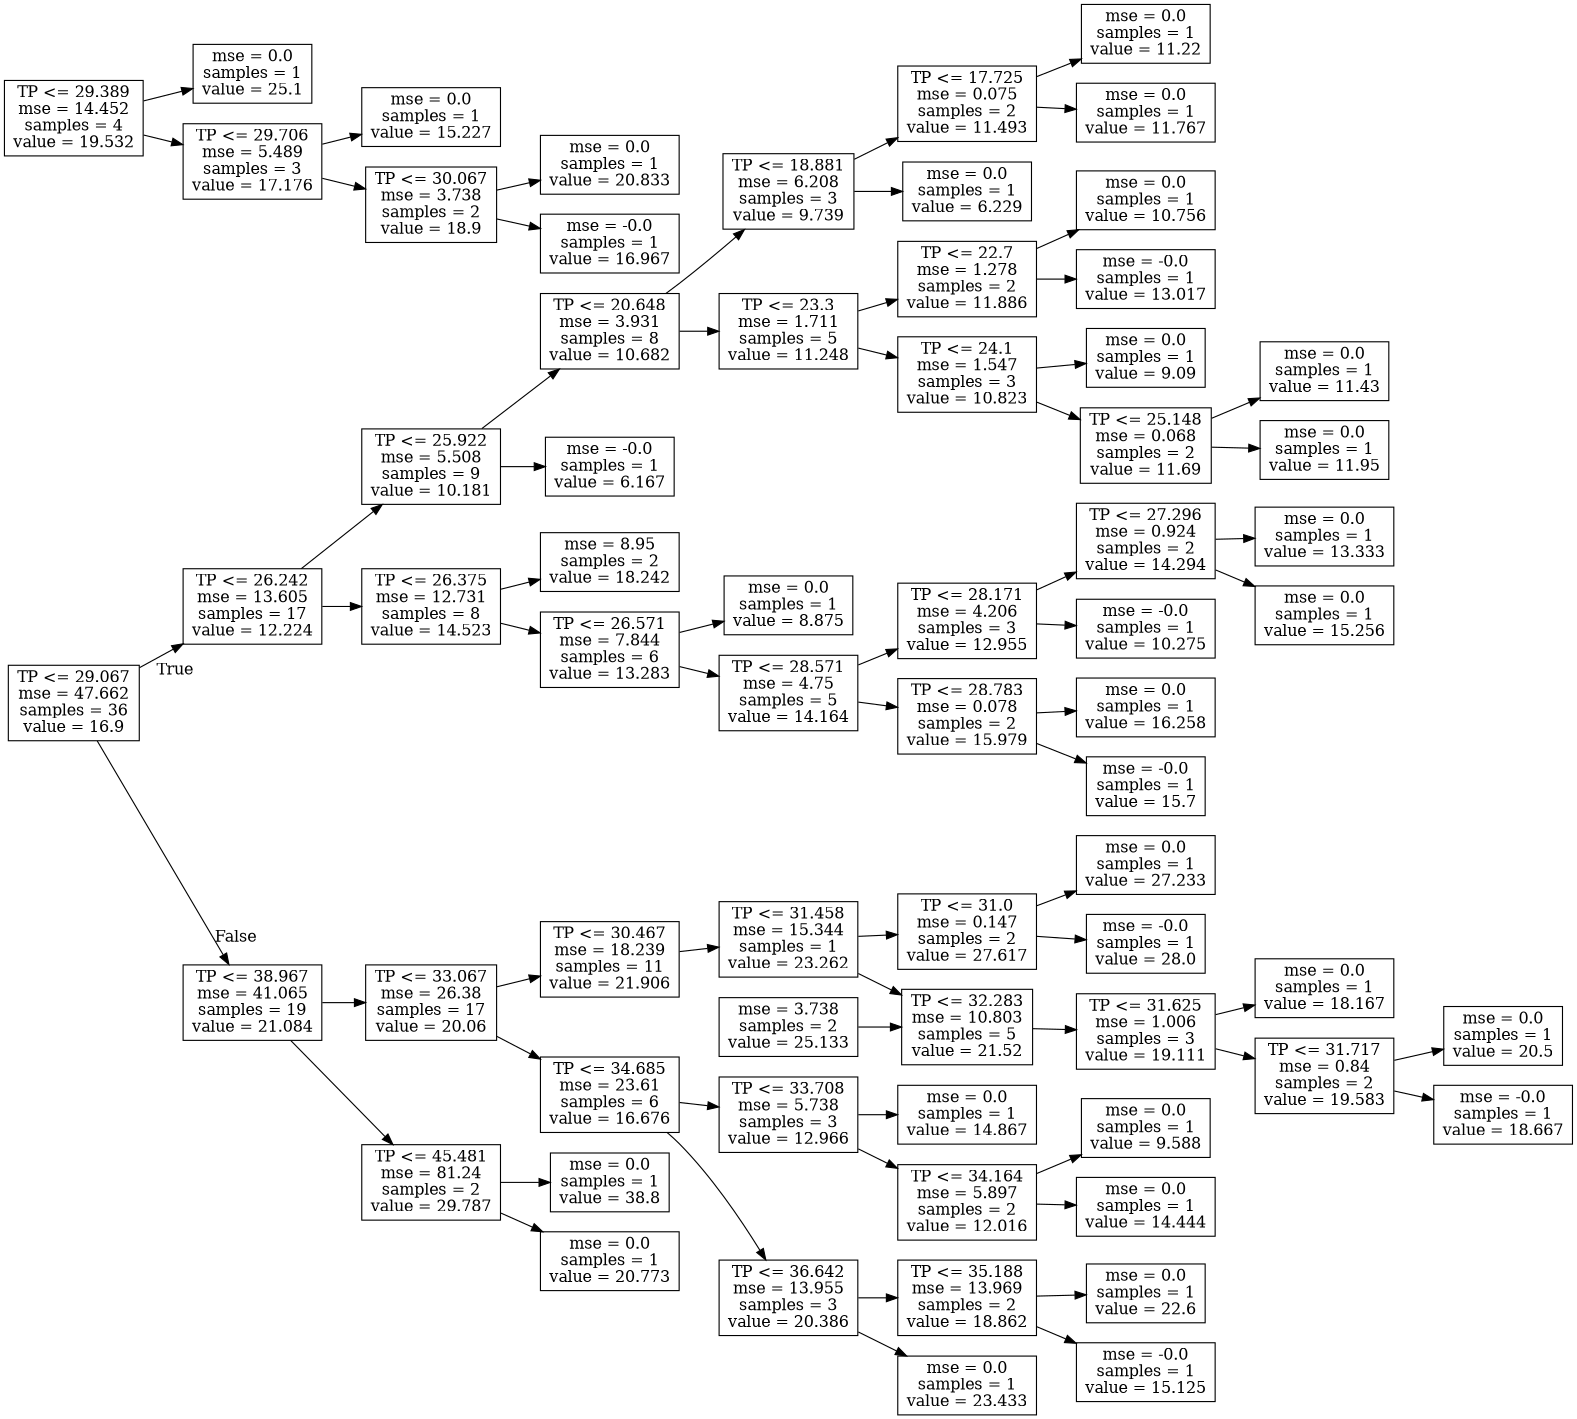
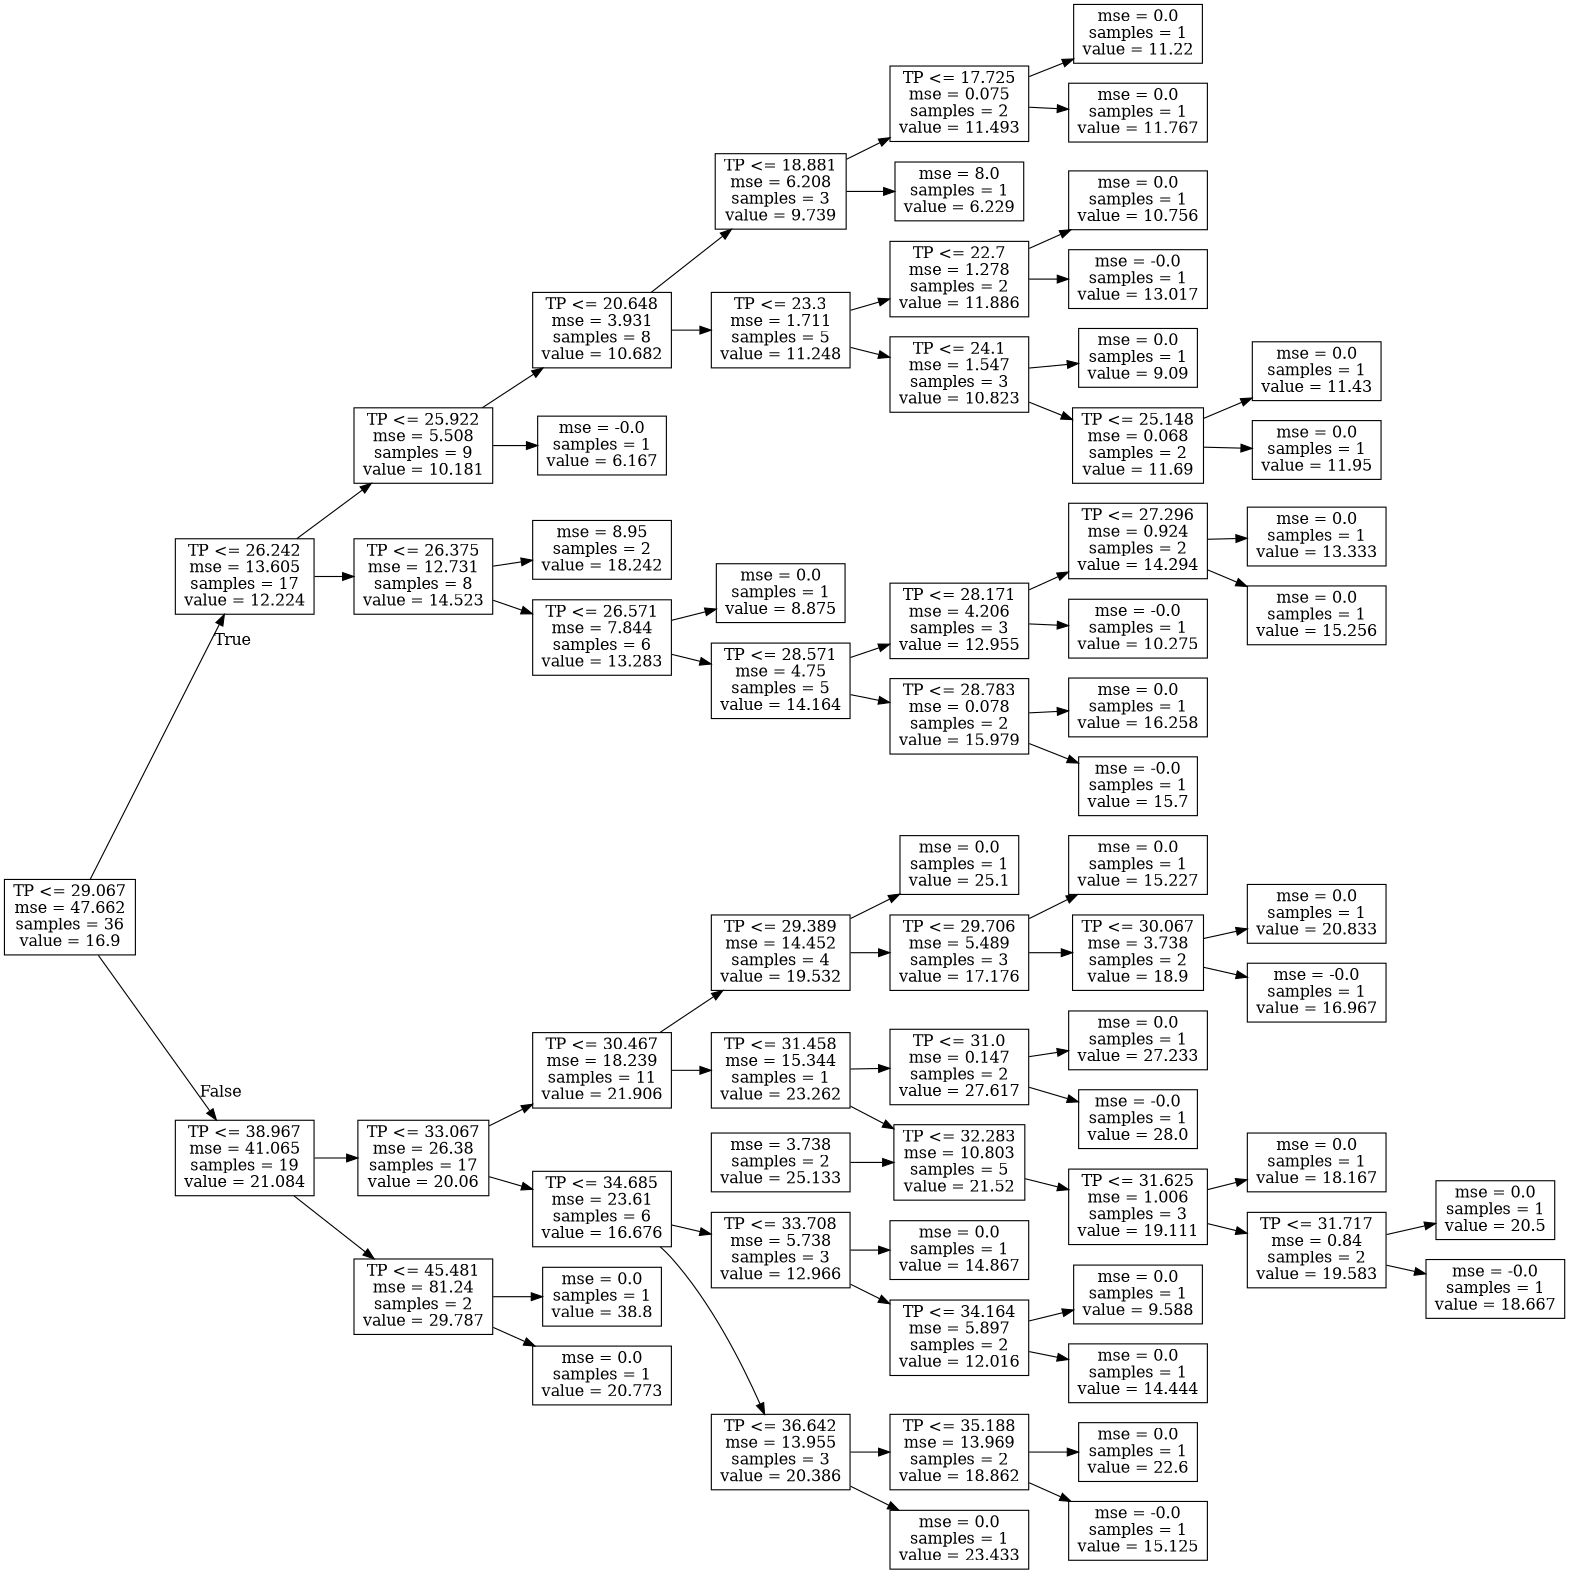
(967, 191) -> (959, 191)
none -> (687, 1015)
